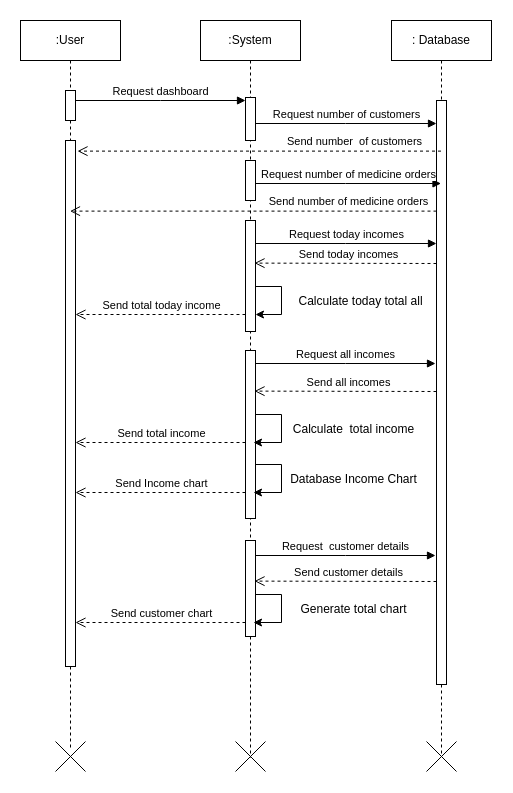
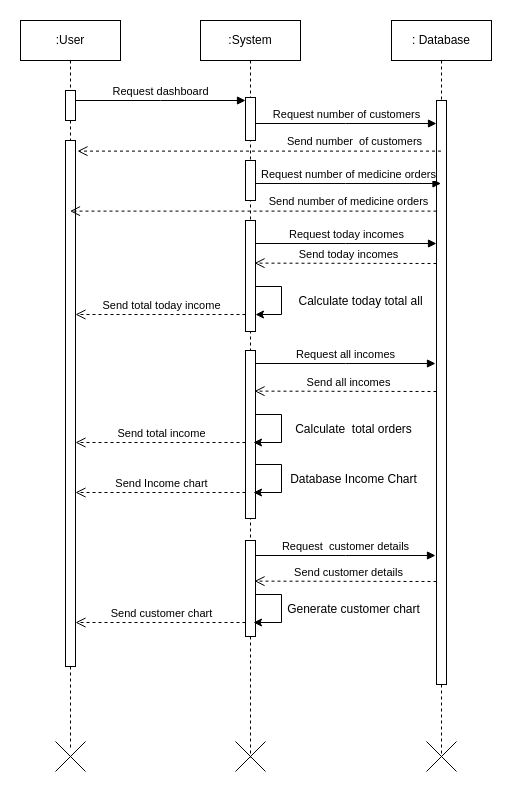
(354, 430) -> (354, 430)
(354, 610) -> (354, 610)
